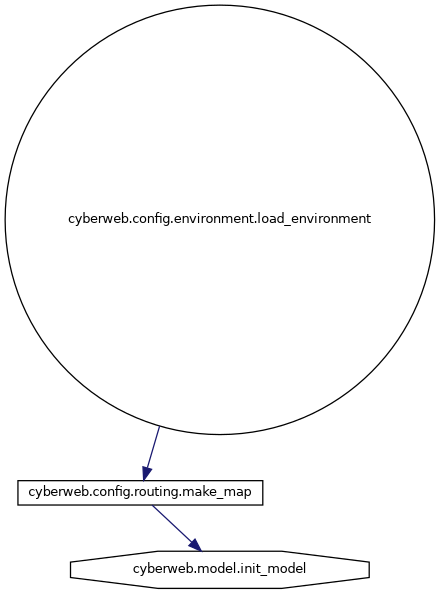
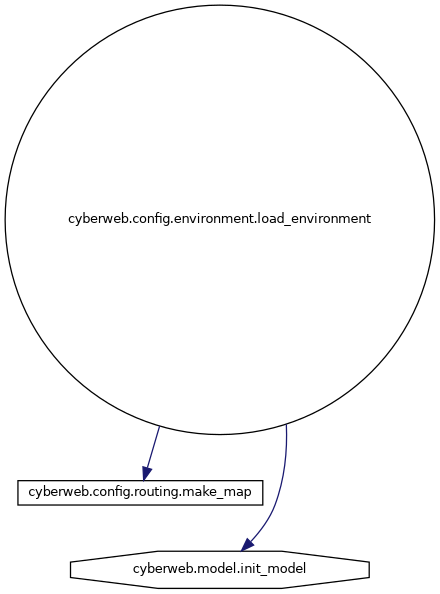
(172, 524) -> (281, 487)
